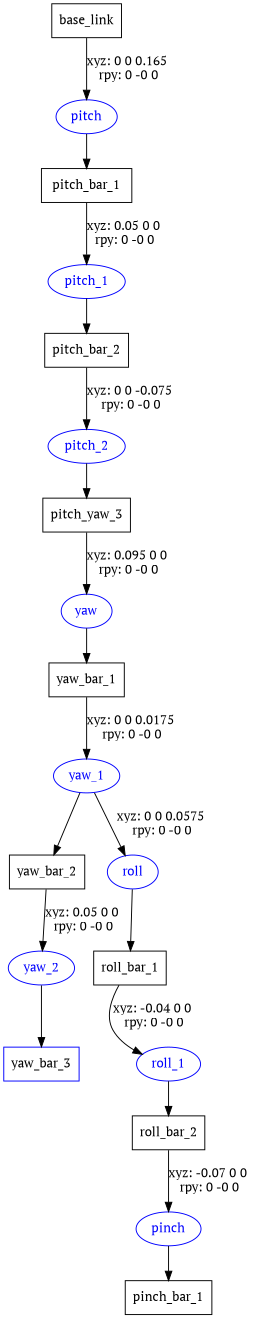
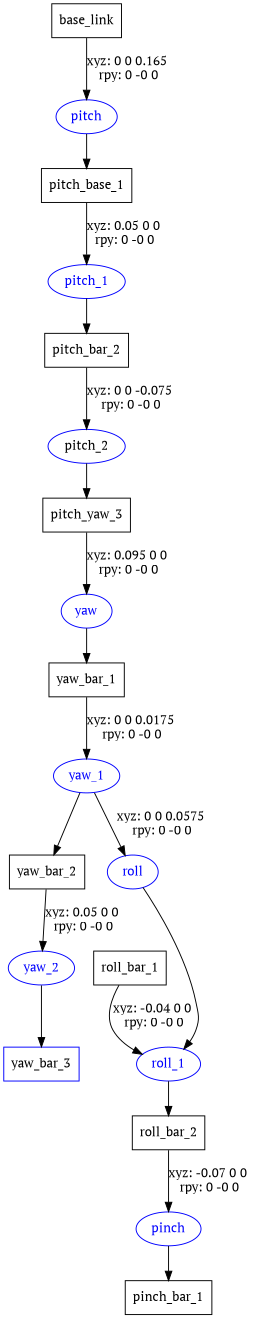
(87, 186) -> (87, 186)
(87, 446) -> (87, 446)
(132, 915) -> (183, 962)
